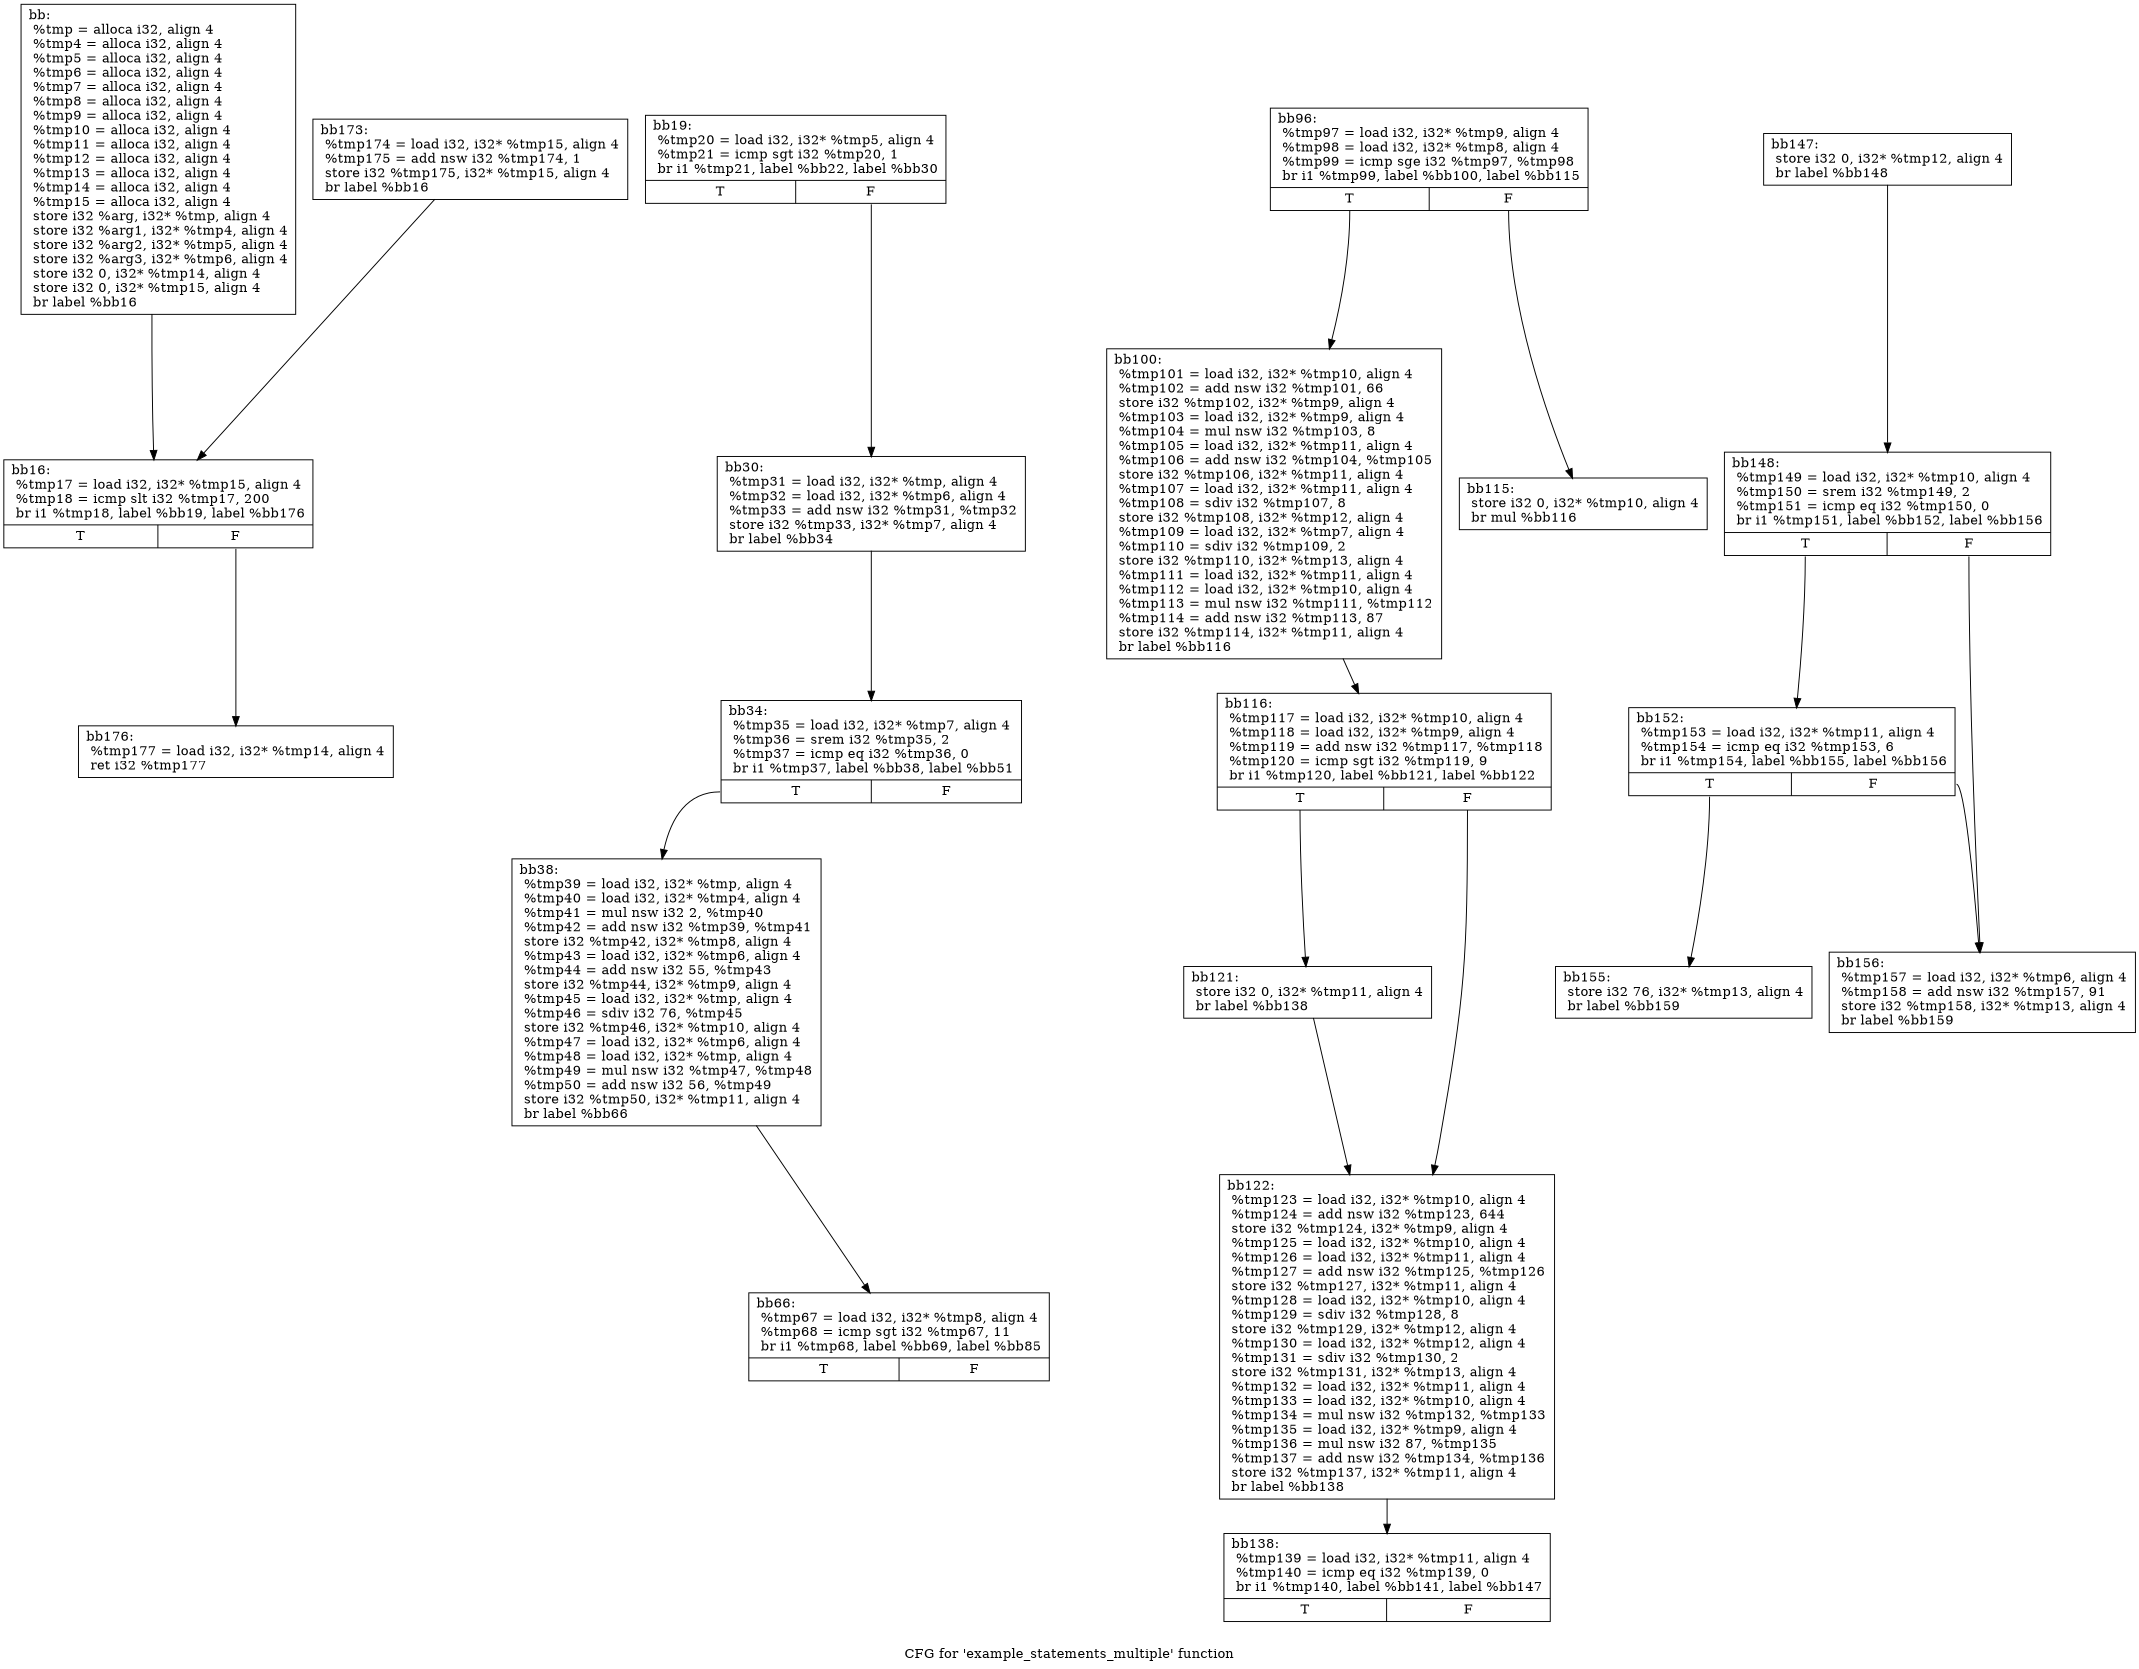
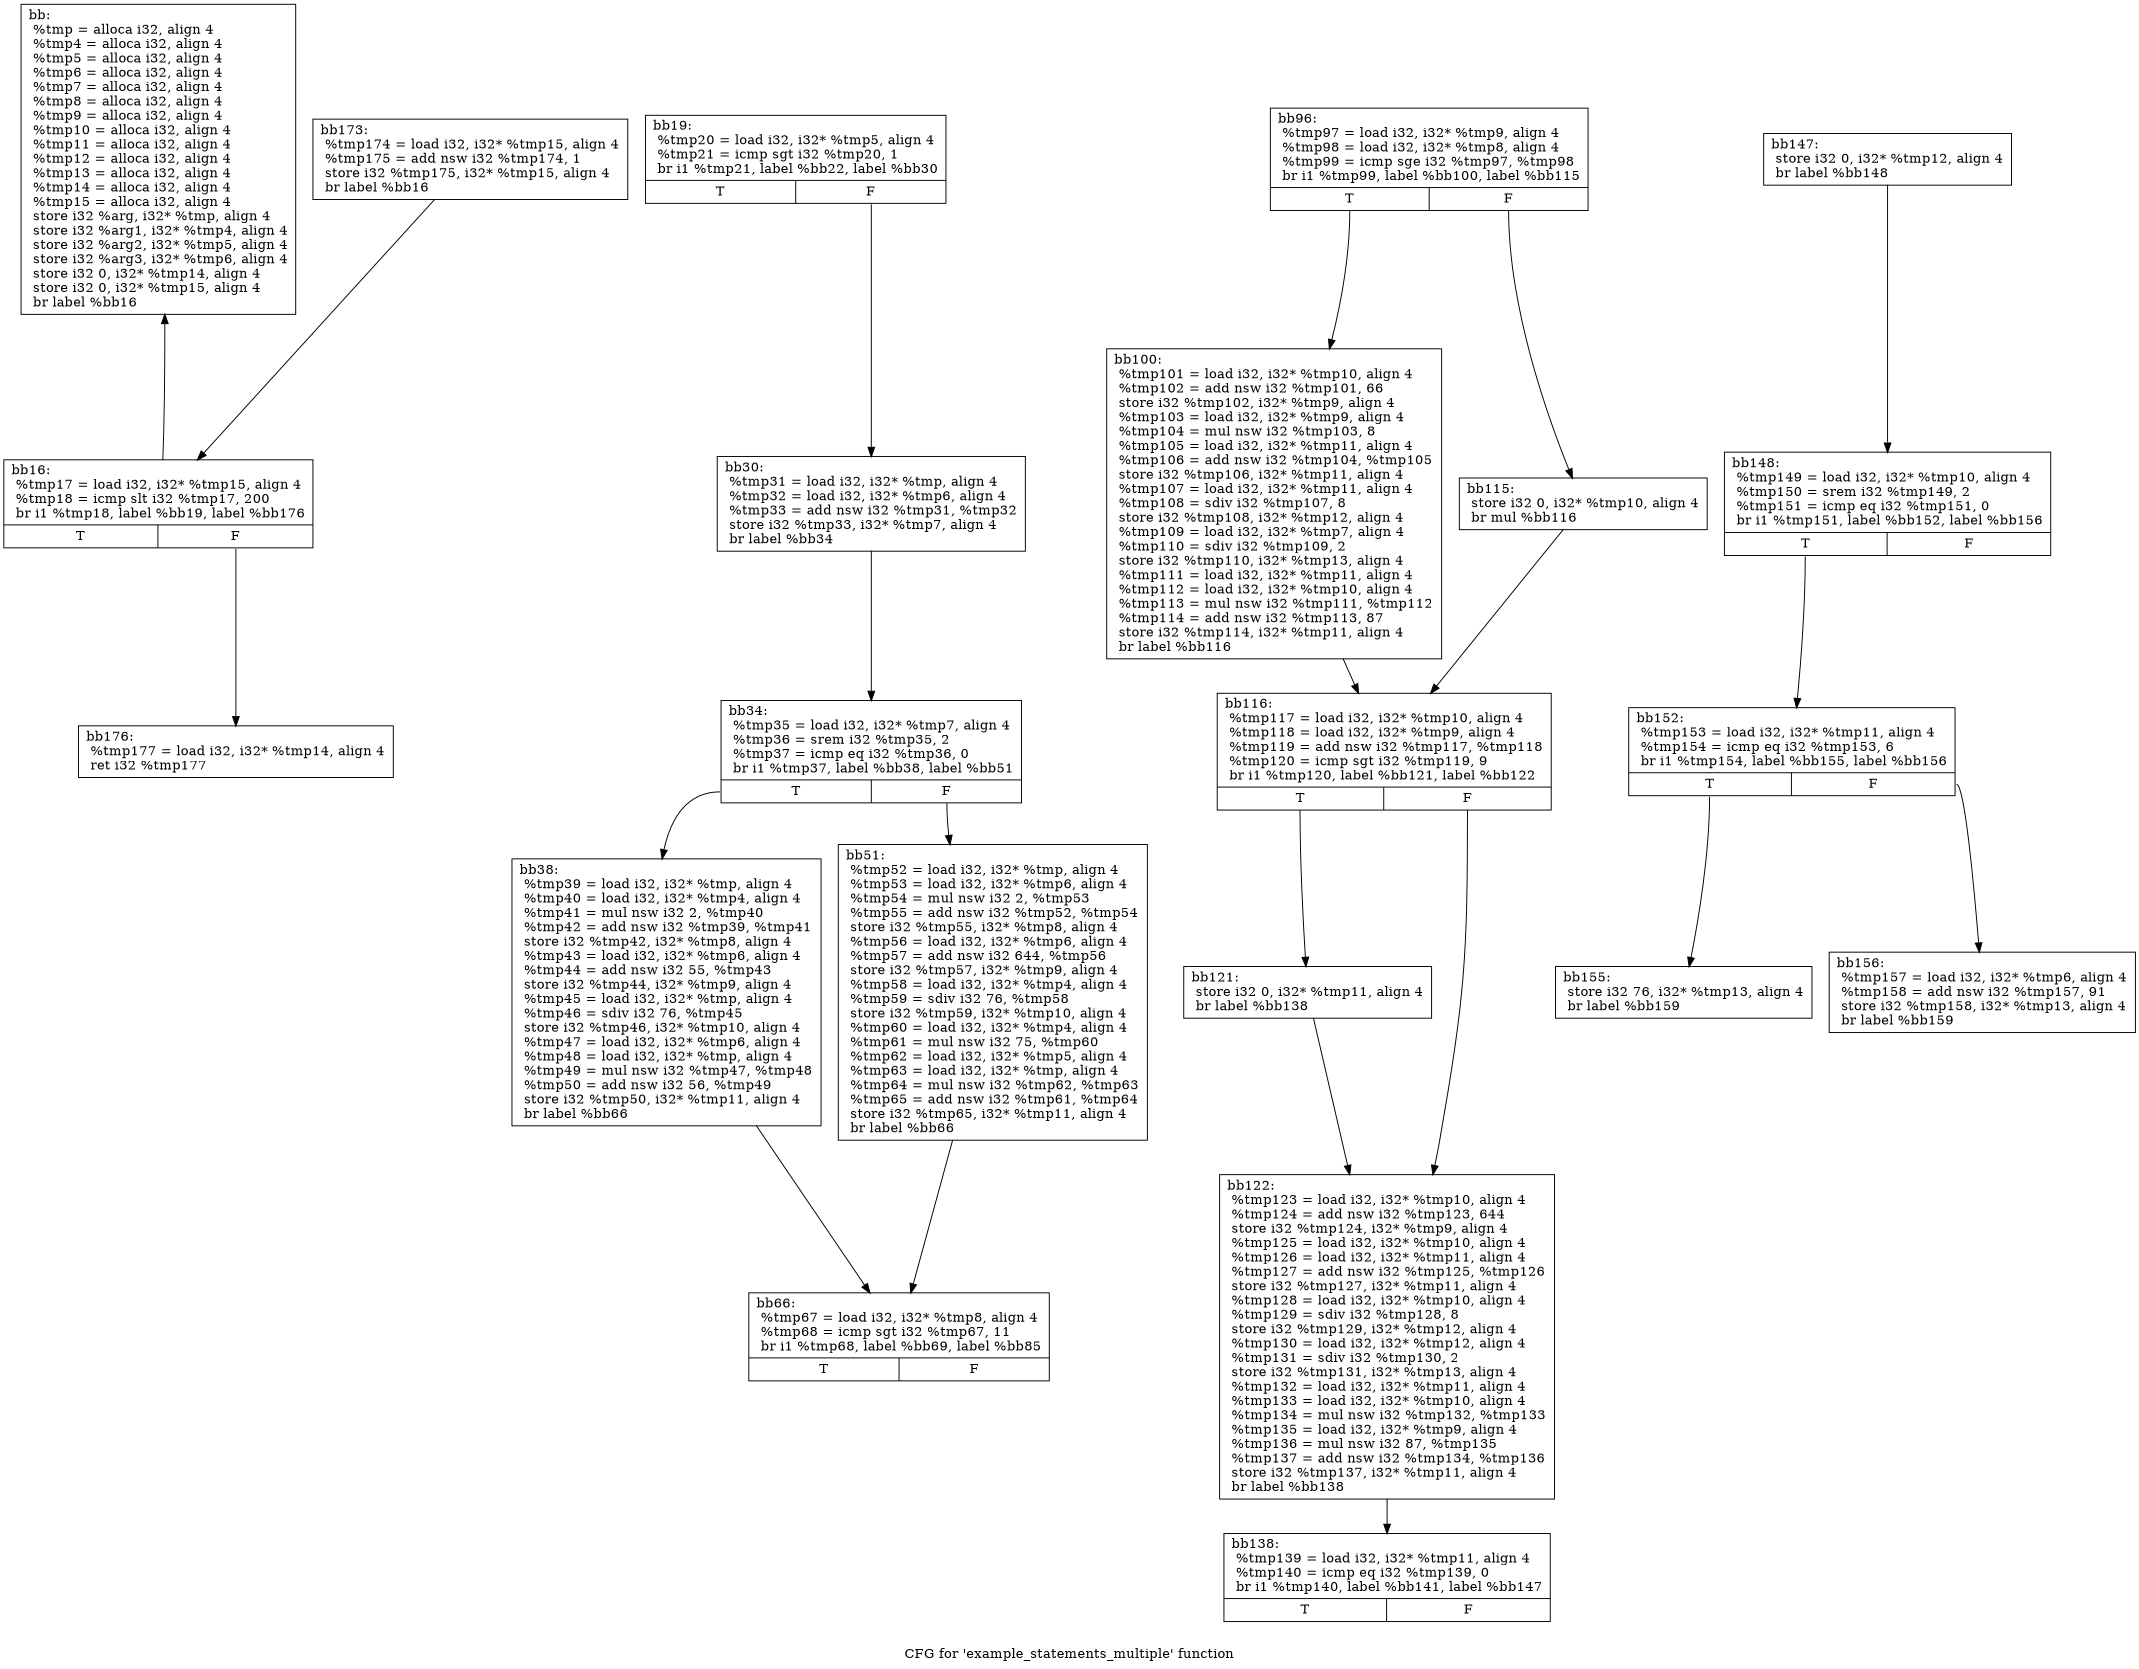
(152, 382) -> (164, 392)
(1861, 506) -> (1861, 506)
none -> (1500, 608)
(1972, 750) -> none
none -> (993, 992)
